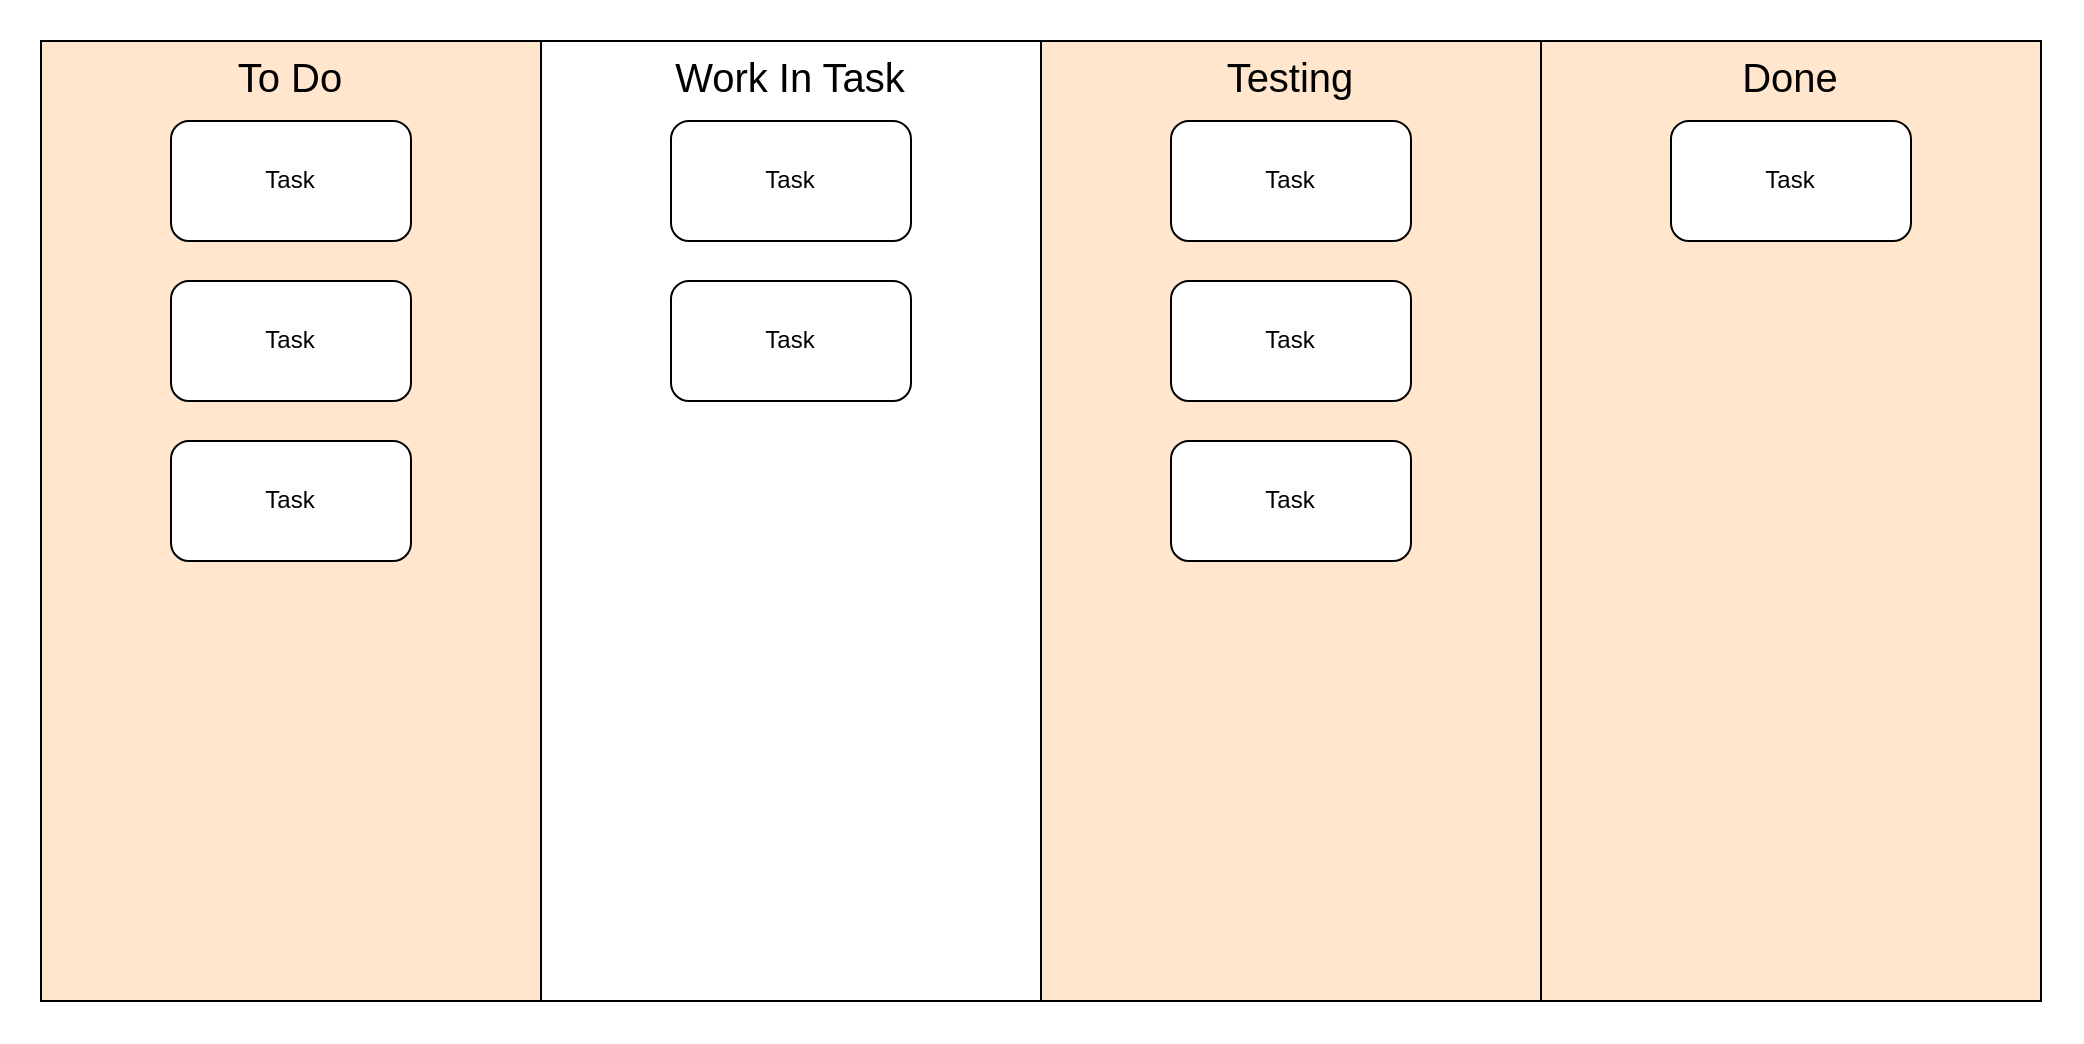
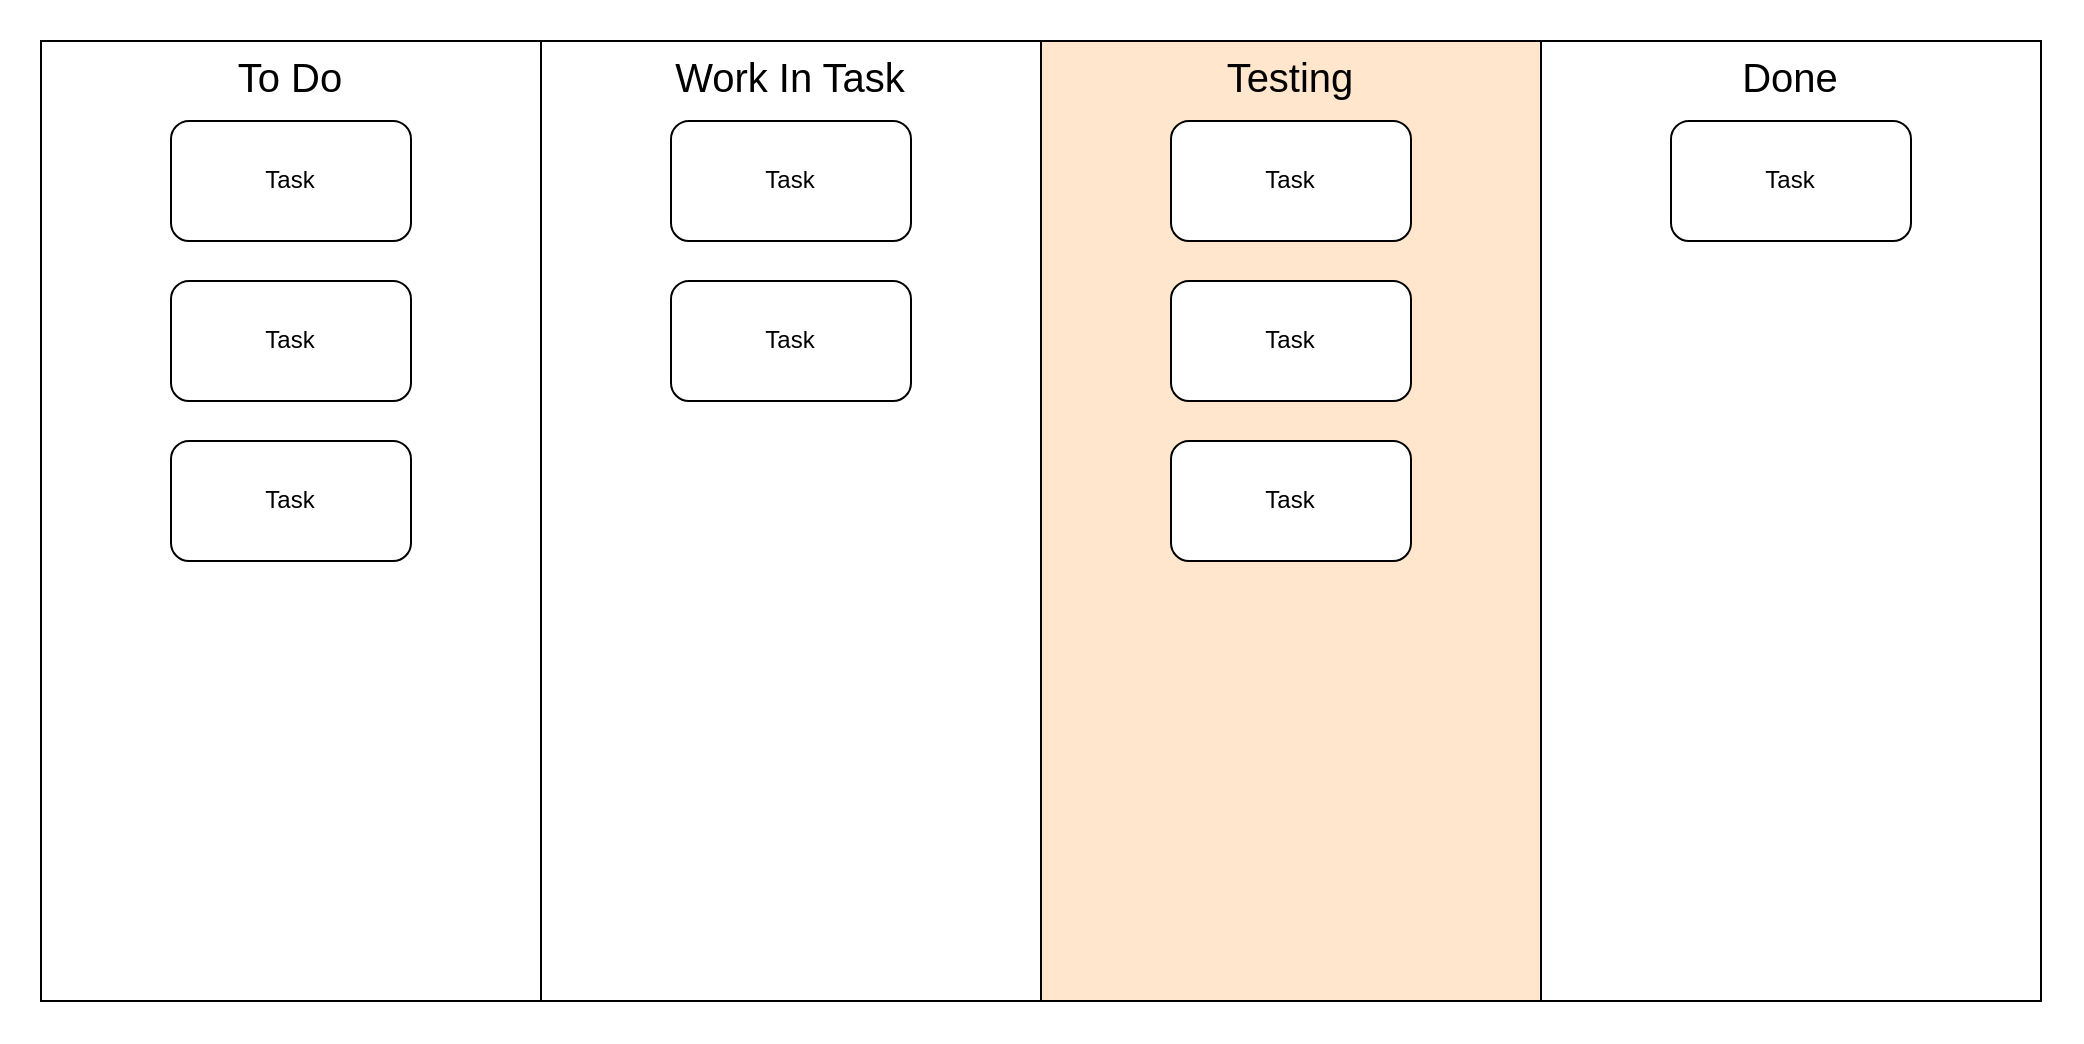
(291, 69) -> (291, 69)
(1791, 521) -> (1791, 521)
